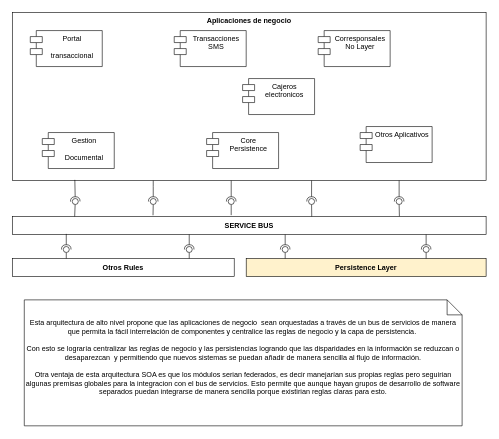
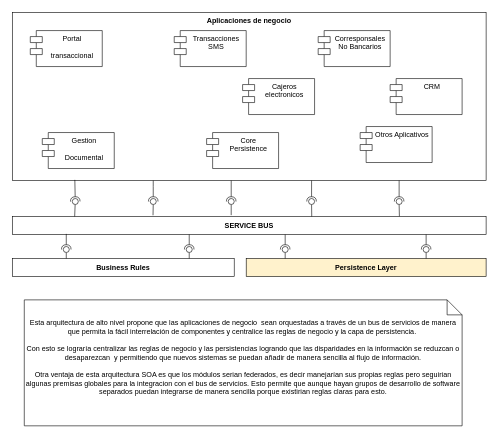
(360, 38) -> (360, 38)
none -> (426, 96)
(123, 268) -> (123, 268)
